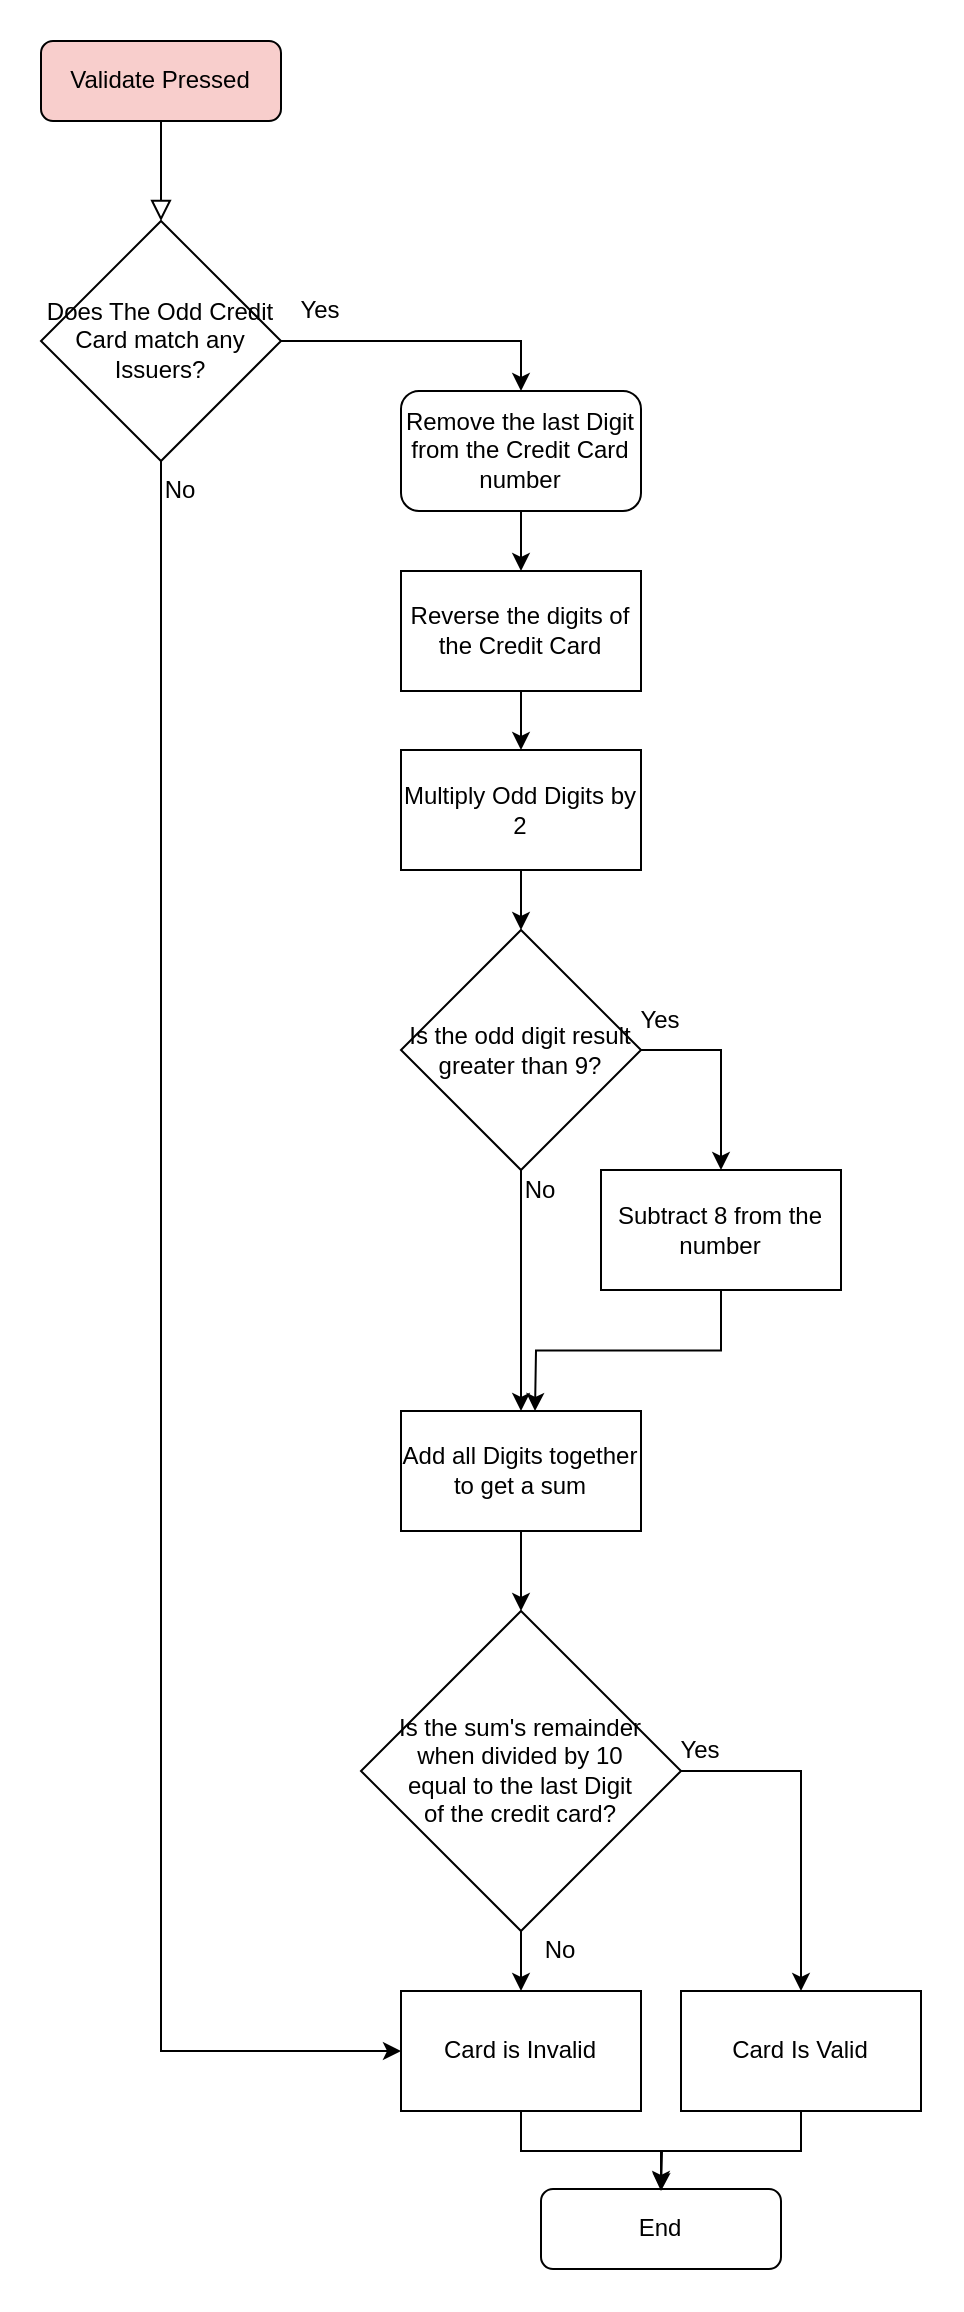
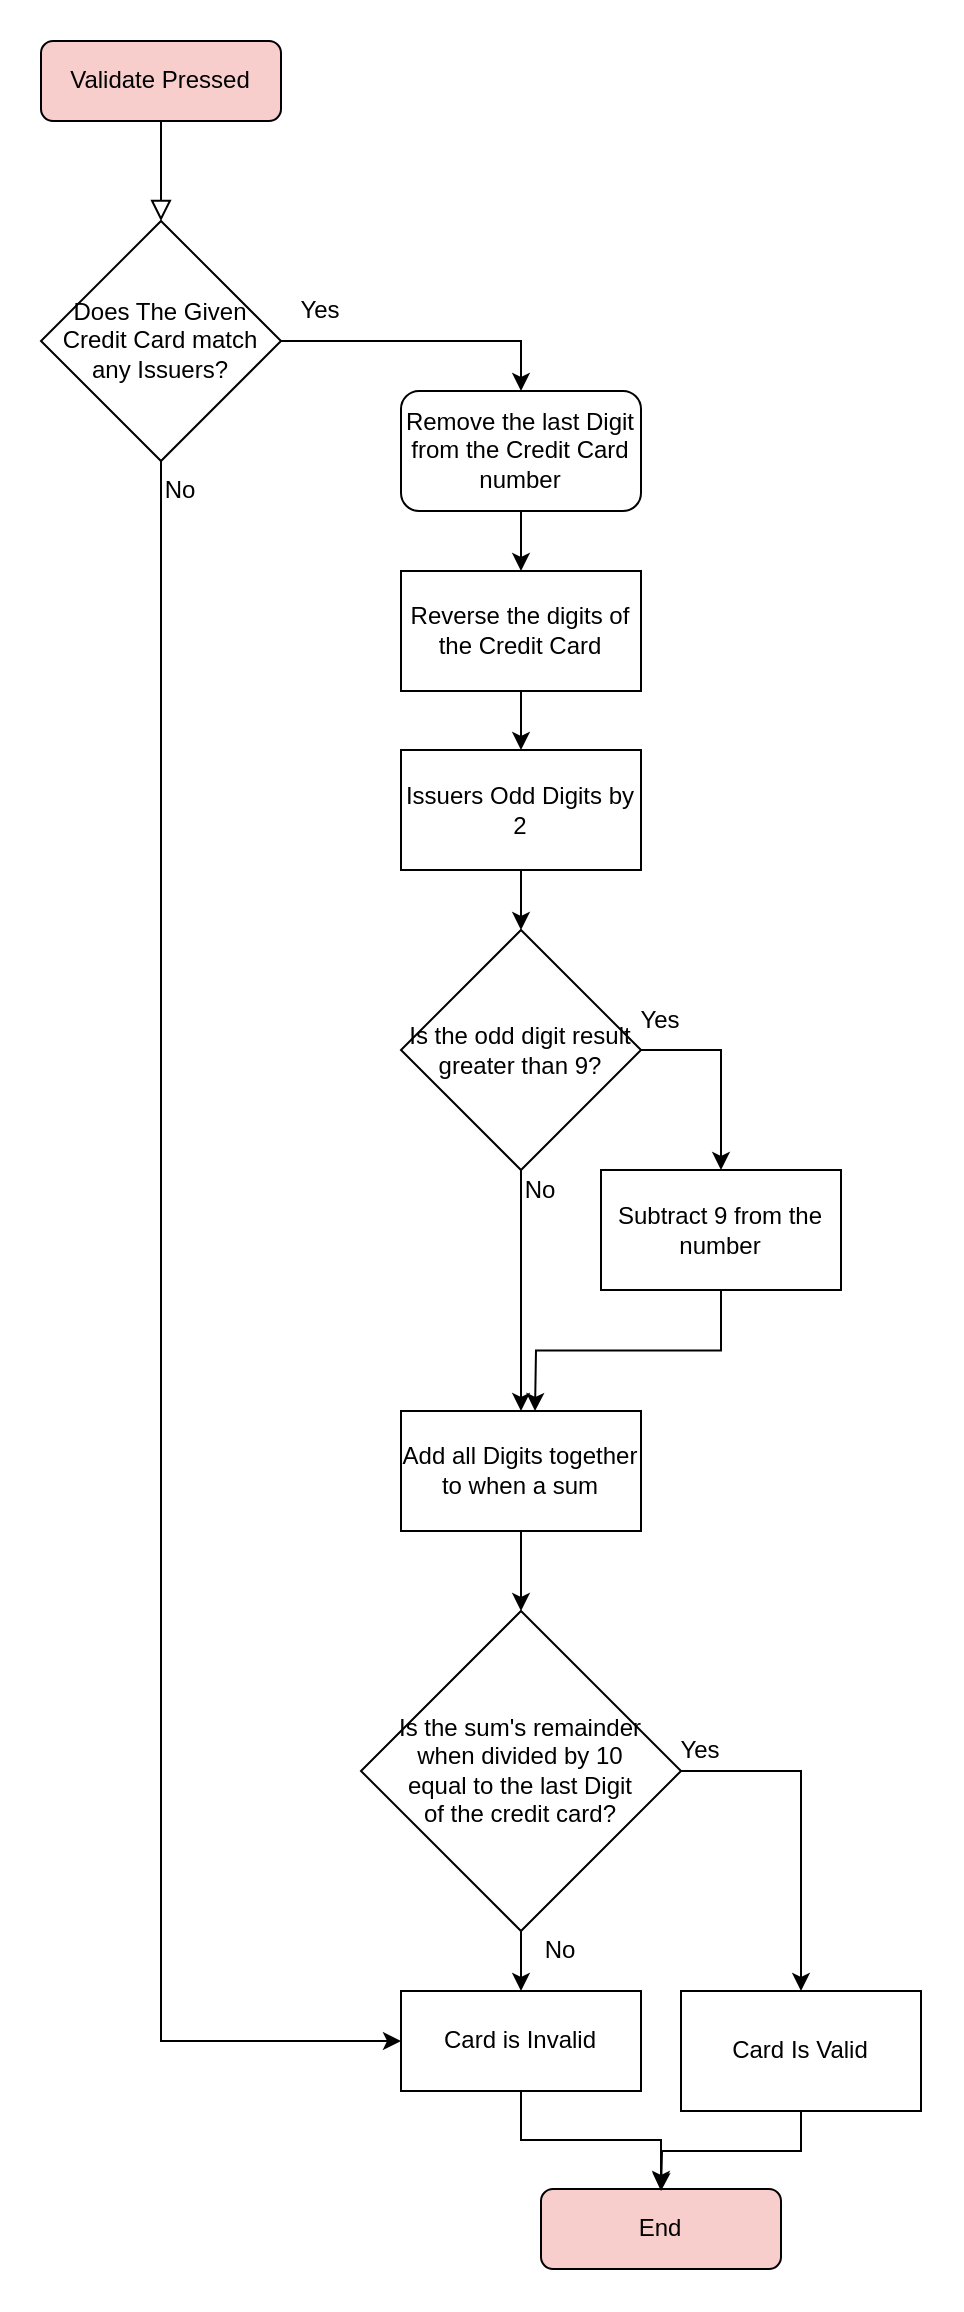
(161, 341) -> (161, 341)
(521, 811) -> (521, 811)
(721, 1231) -> (721, 1231)
(521, 1471) -> (521, 1471)
(521, 2051) -> (521, 2041)
(661, 2229) -> (661, 2229)
